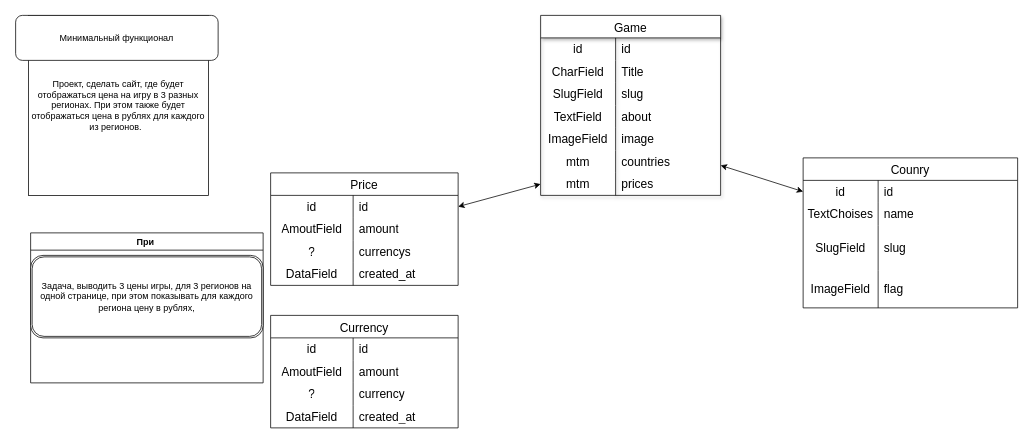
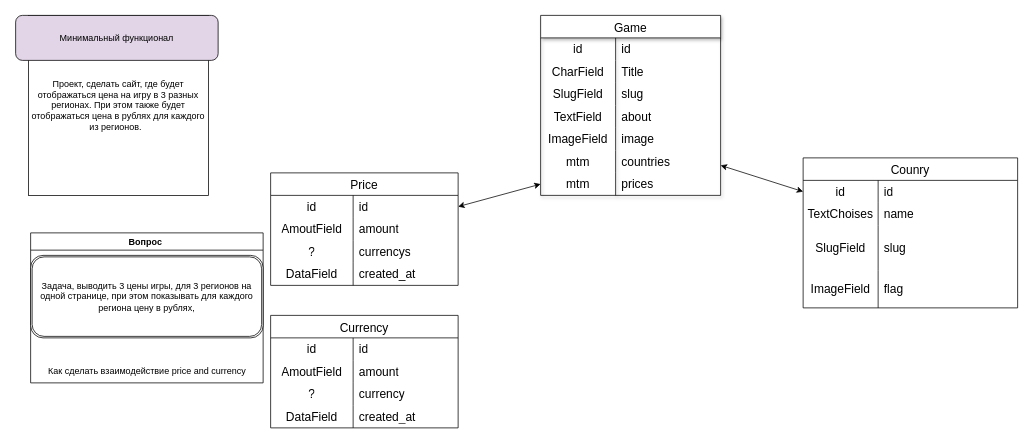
(117, 38) -> (117, 38)
(147, 242) -> (147, 242)
none -> (147, 372)
